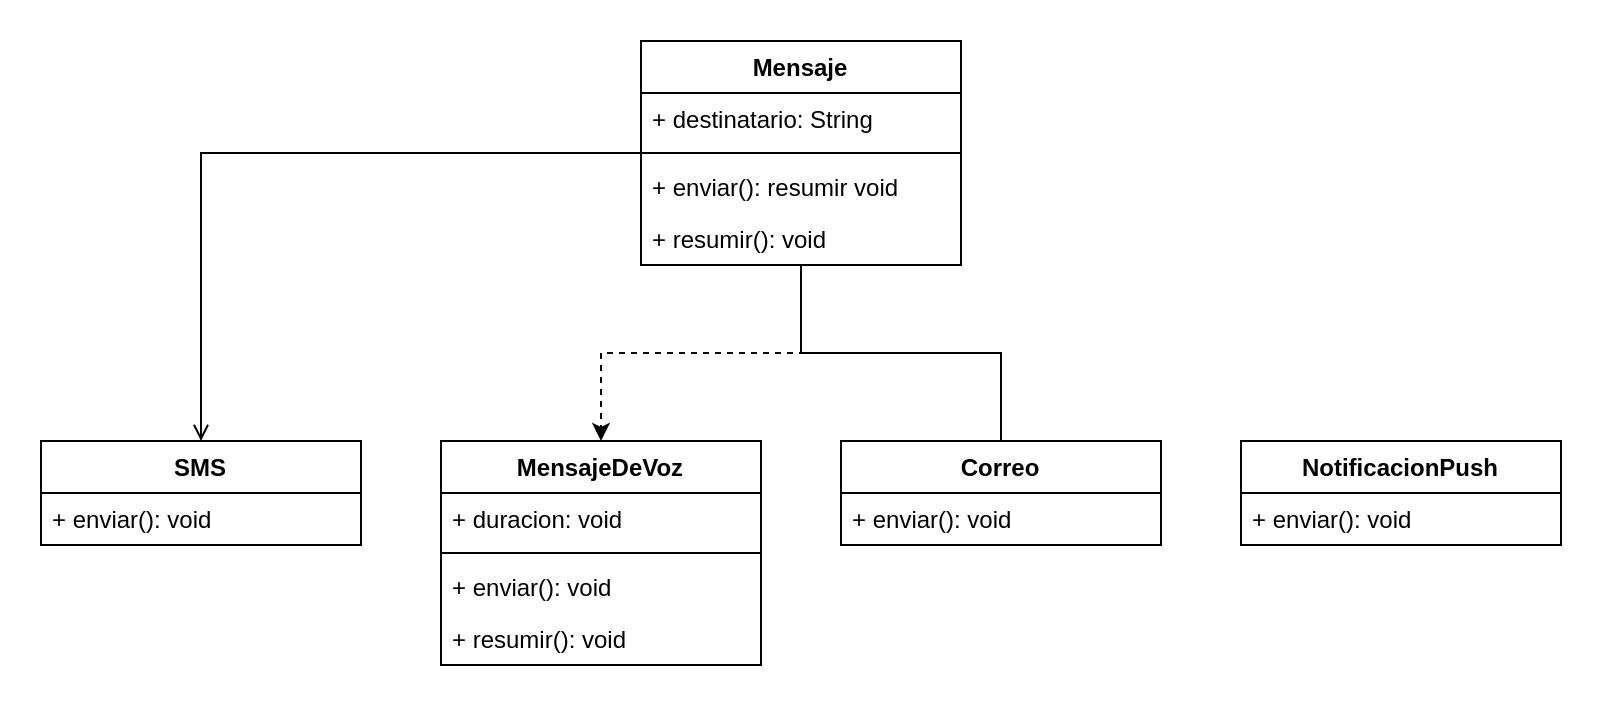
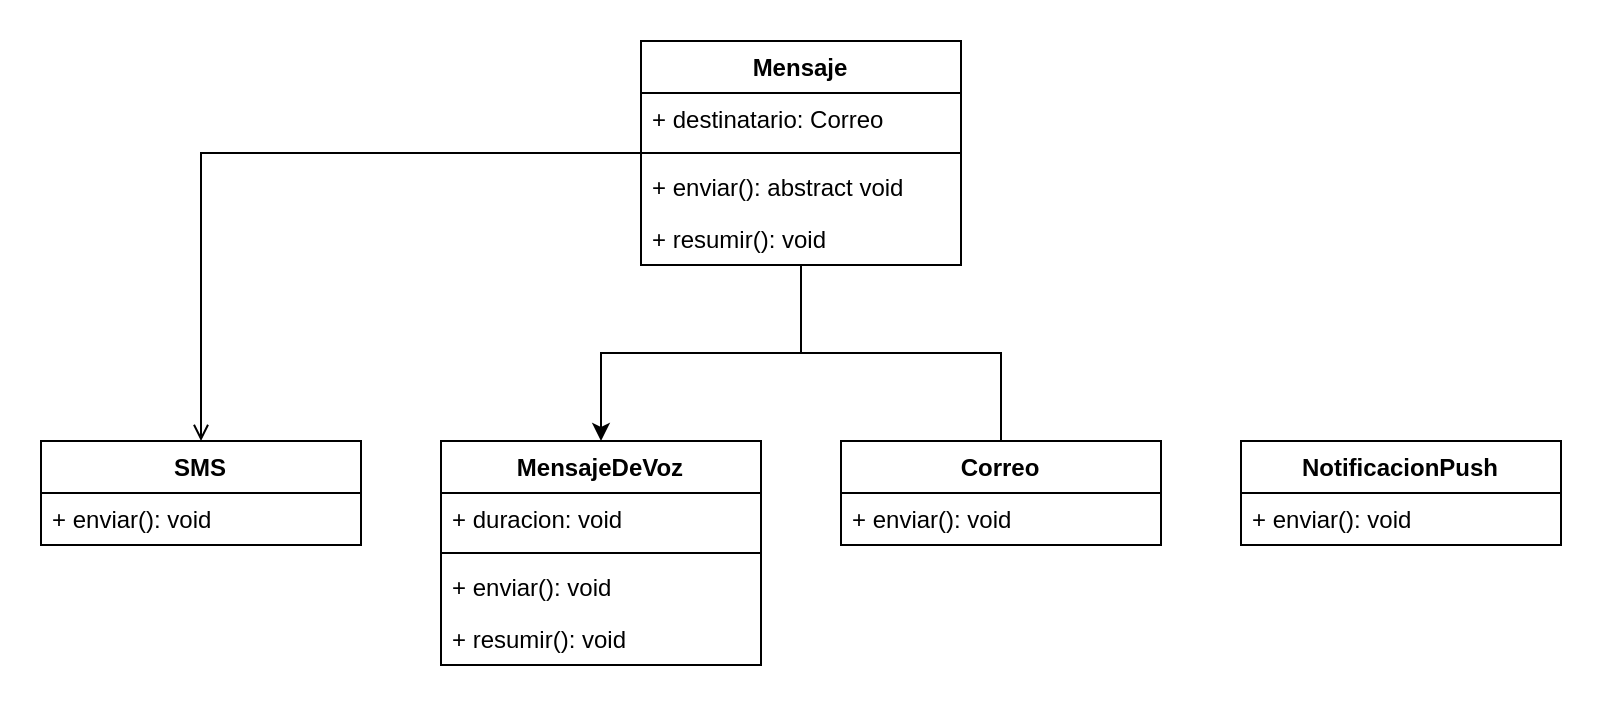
(782, 121) -> (785, 121)
(792, 189) -> (802, 189)
(663, 353) -> (663, 353)
